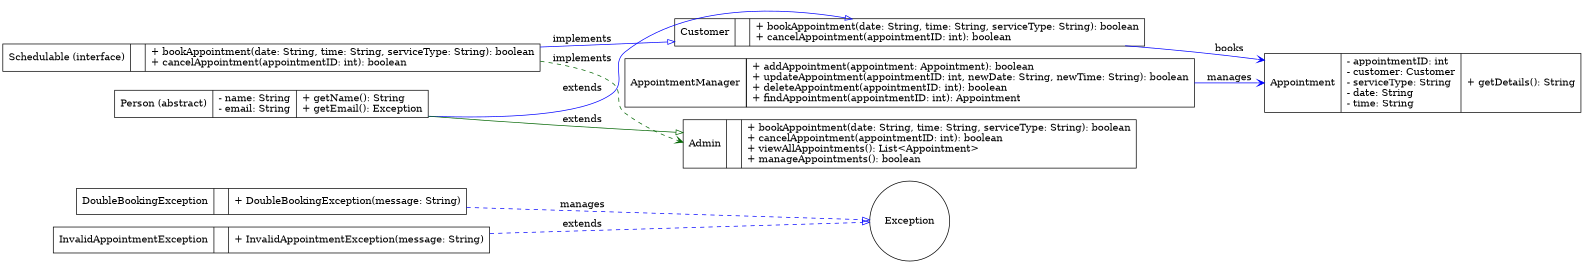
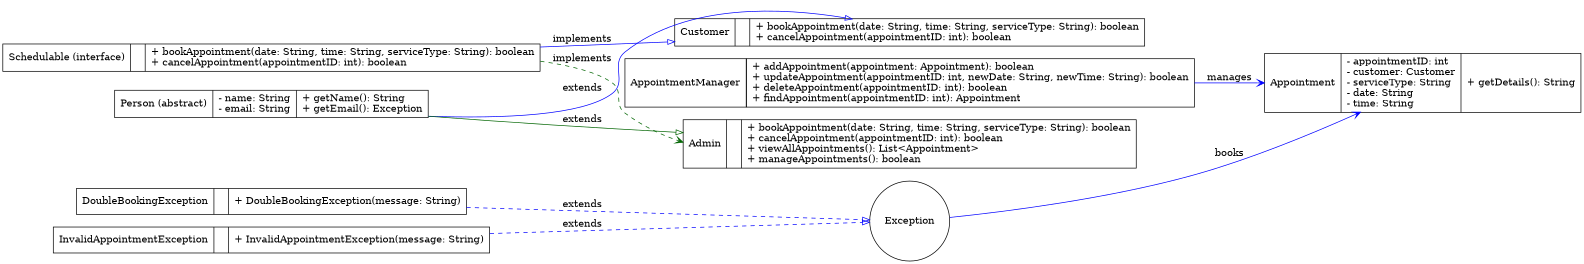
(1191, 52) -> (1157, 184)
(583, 205) -> (583, 205)
